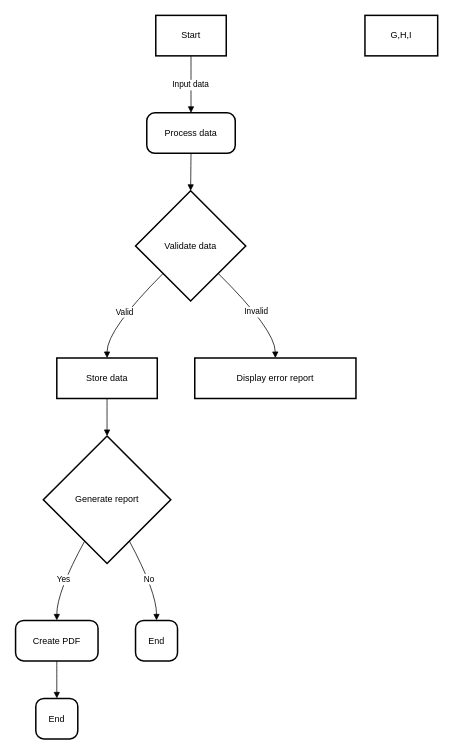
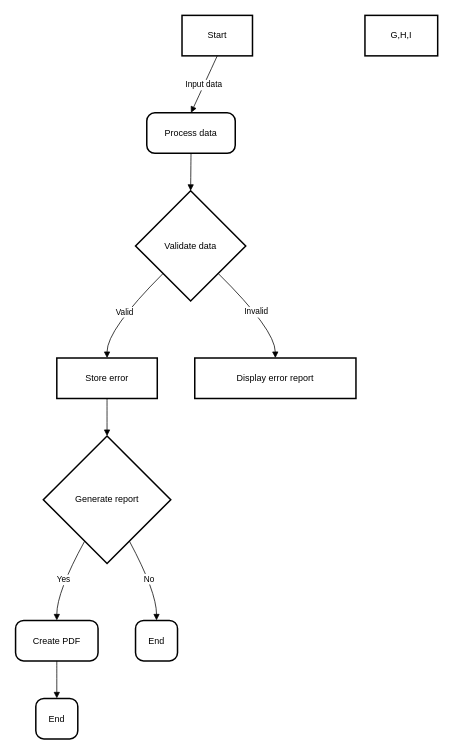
(191, 36) -> (217, 36)
(107, 378) -> (107, 378)
